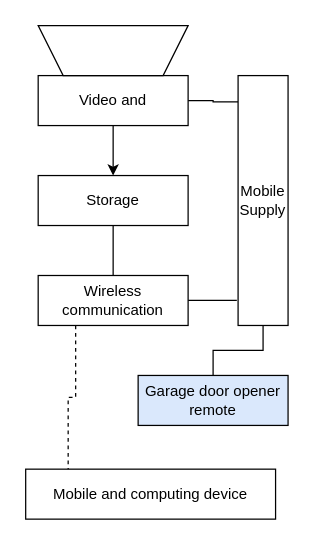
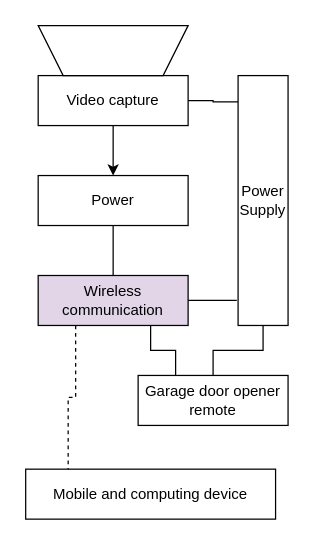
(113, 101) -> (113, 101)
(113, 201) -> (113, 201)
(263, 201) -> (263, 201)
(113, 301) -> (113, 301)
none -> (163, 351)
(213, 401) -> (213, 401)
